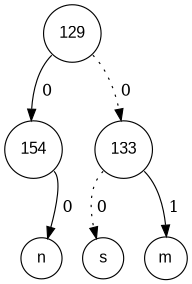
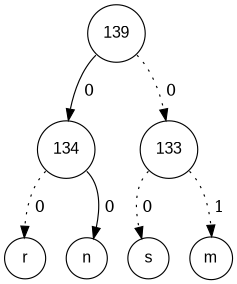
(72, 34) -> (116, 34)
(34, 150) -> (66, 150)
(159, 196) -> (205, 196)
none -> (25, 258)
